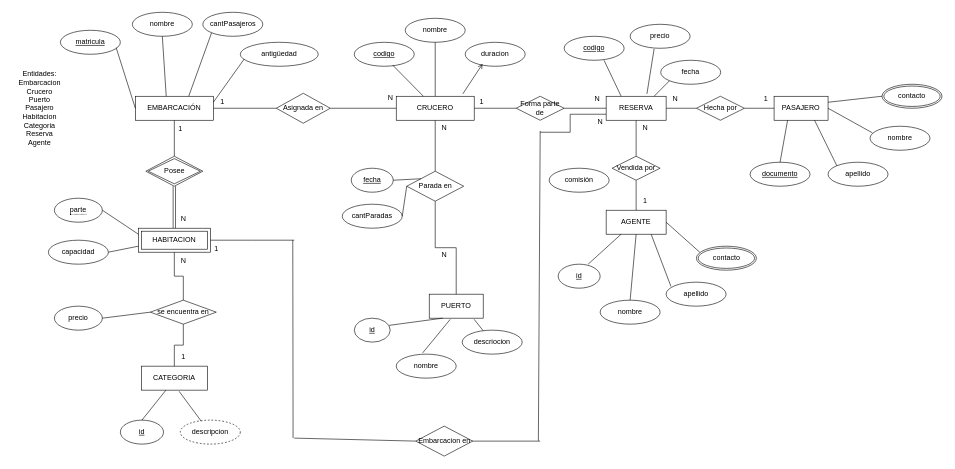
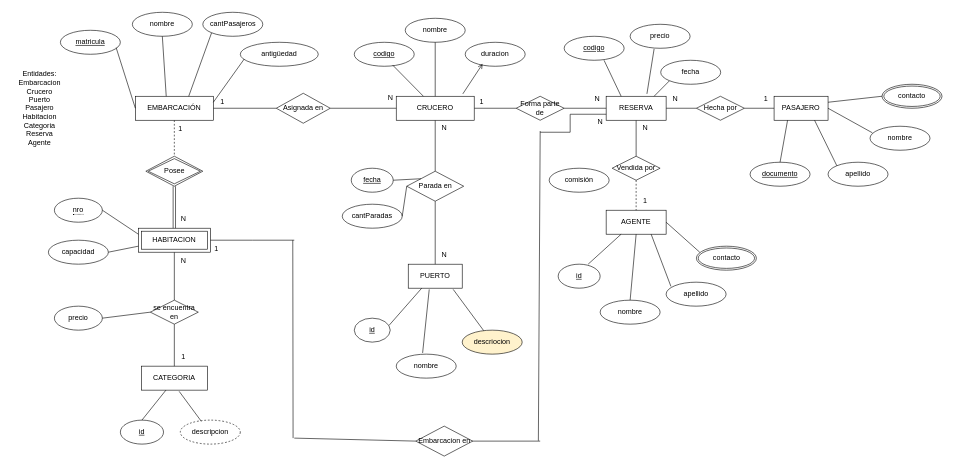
(174, 138) -> (174, 138)
(636, 195) -> (636, 195)
(78, 210) -> (78, 210)
(456, 306) -> (435, 276)
(183, 312) -> (174, 312)
(492, 342) -> (492, 342)
